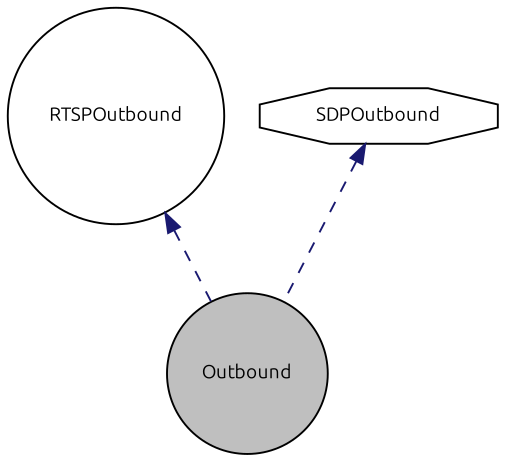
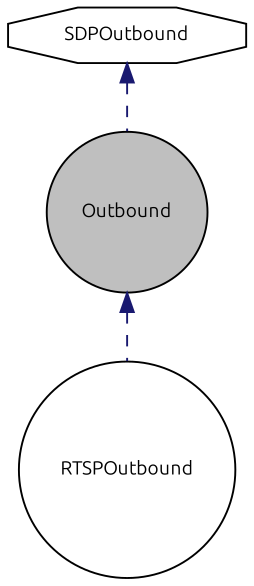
(193, 266) -> (127, 337)
